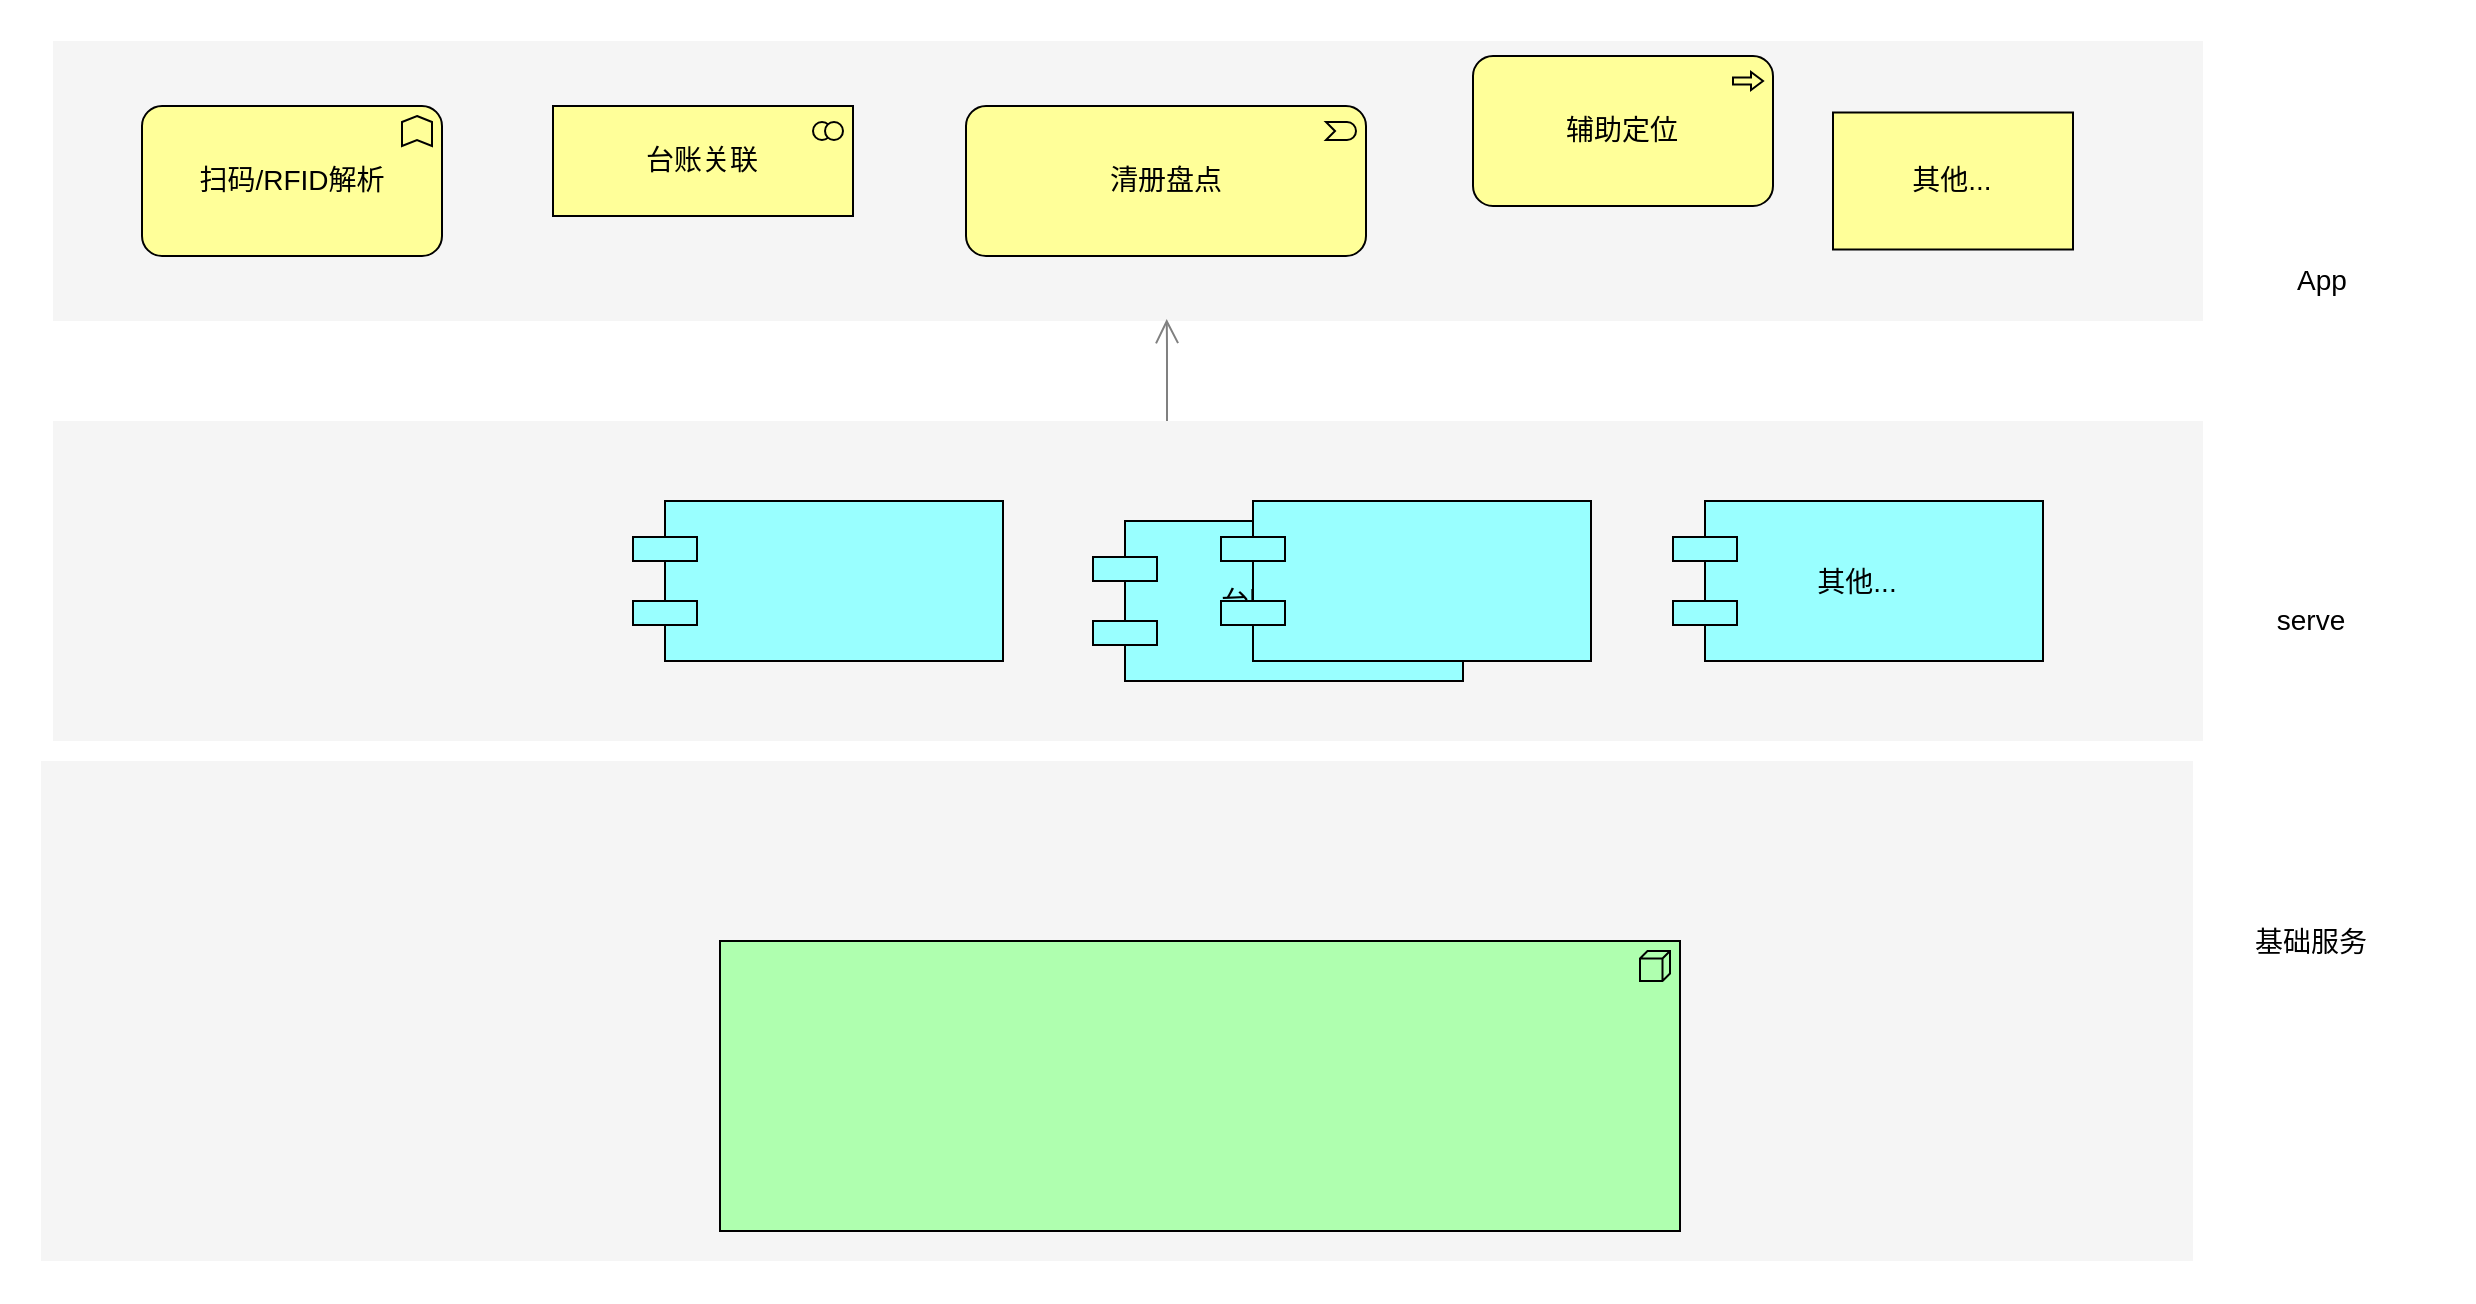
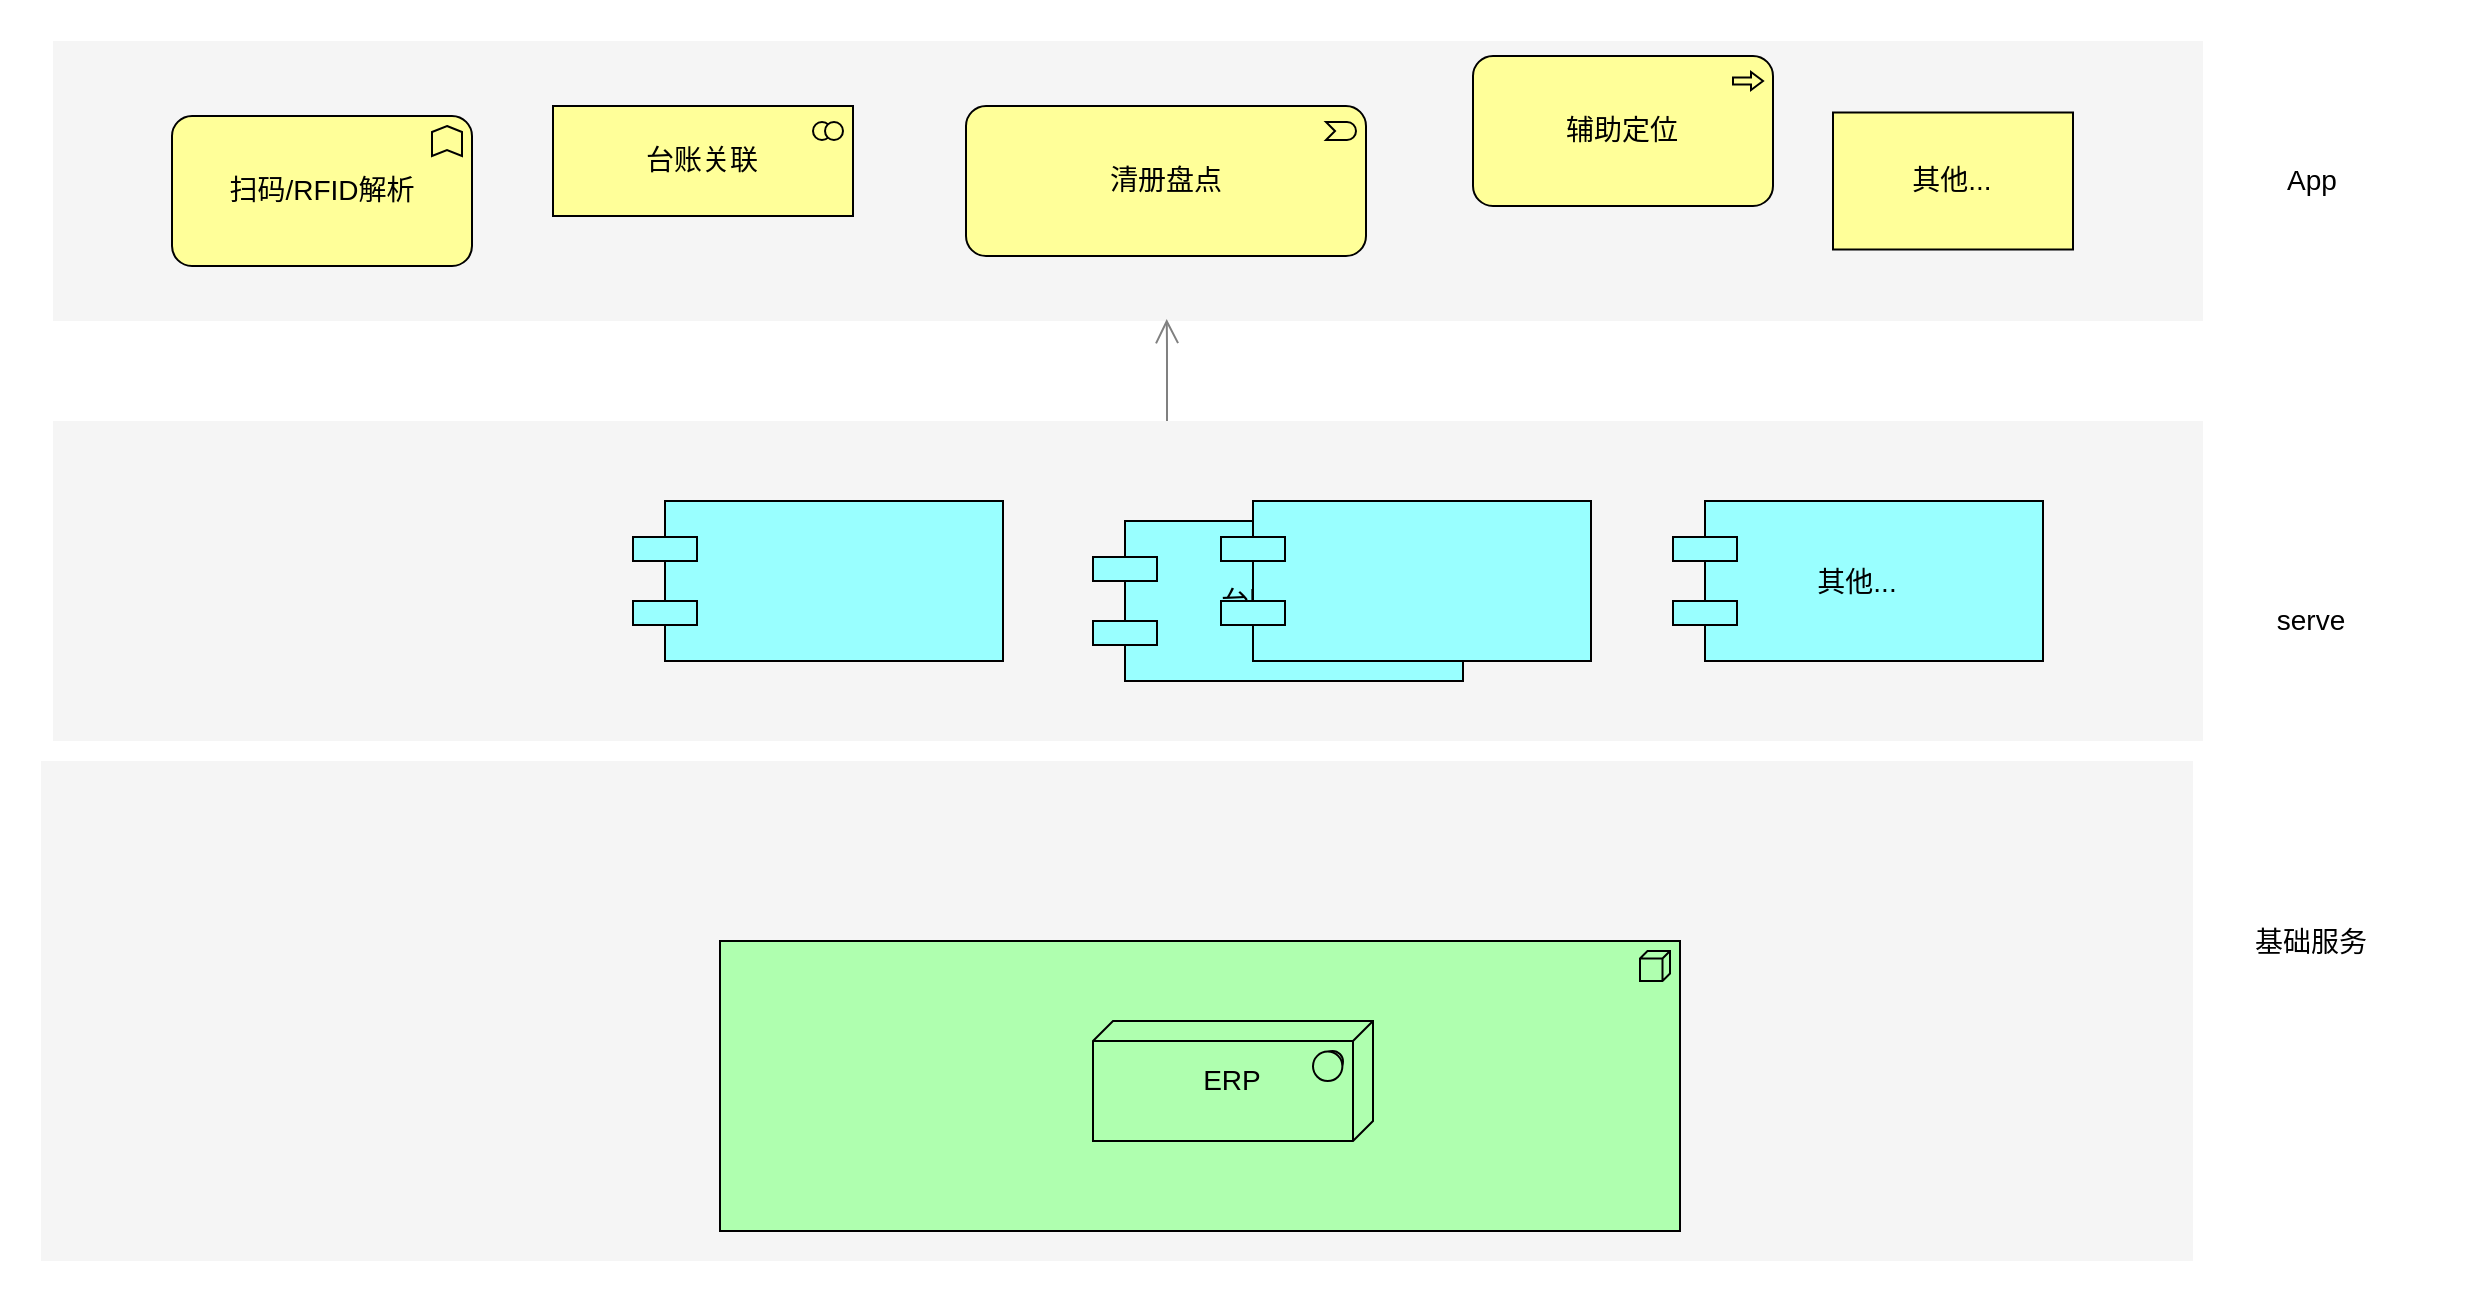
(292, 181) -> (322, 191)
(2323, 281) -> (2313, 181)
none -> (1233, 1081)
